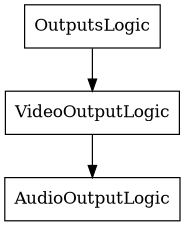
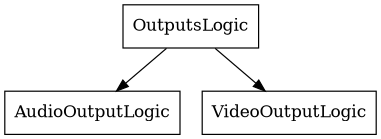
(92, 150) -> (146, 66)
